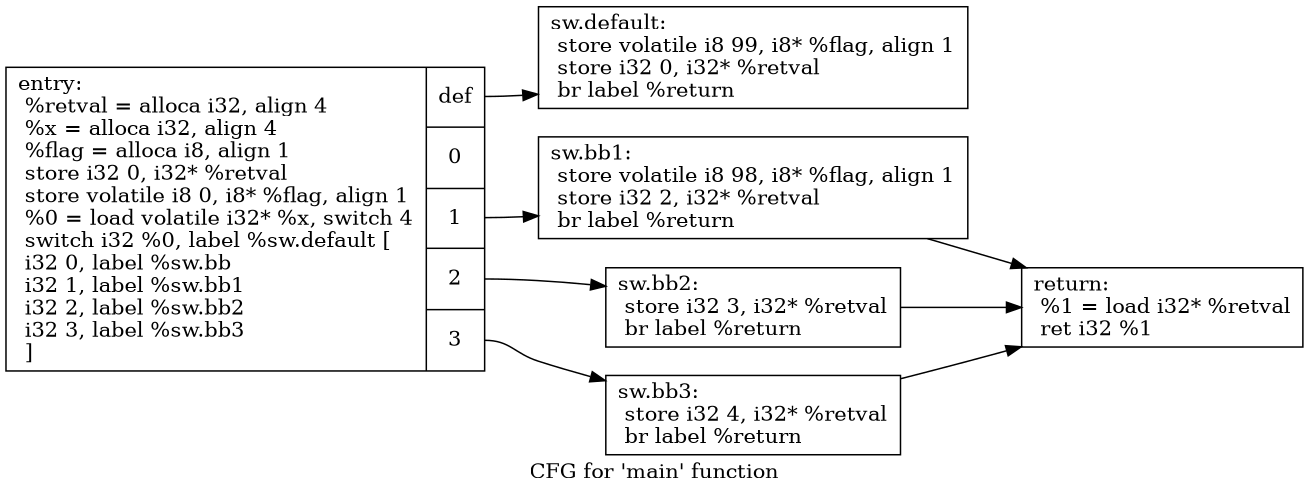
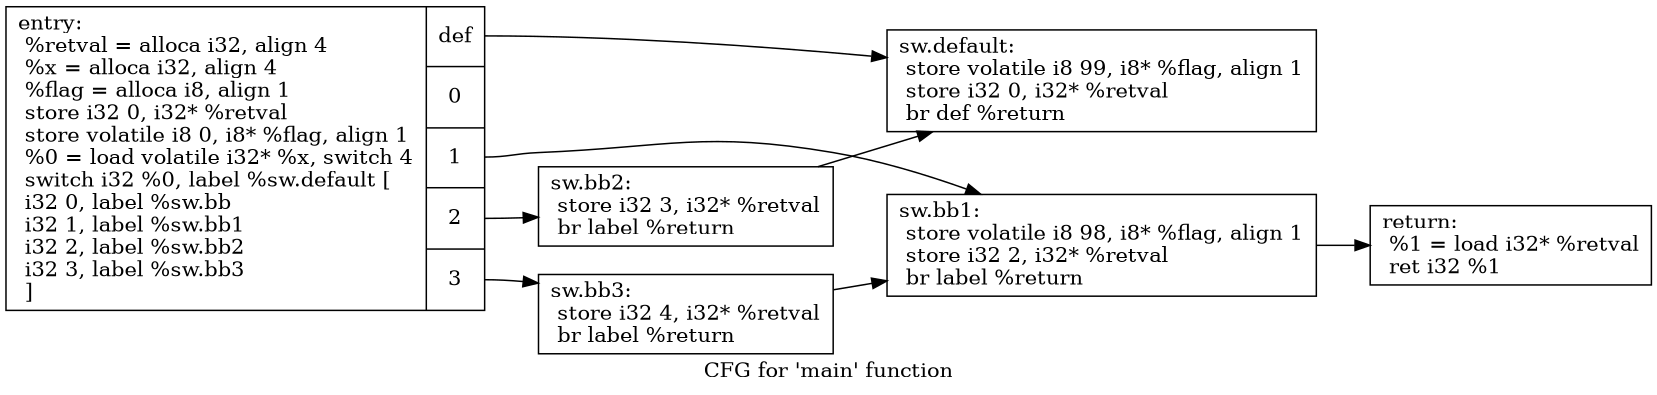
(643, 90) -> (983, 114)
(953, 307) -> (871, 151)
(954, 365) -> (853, 287)
